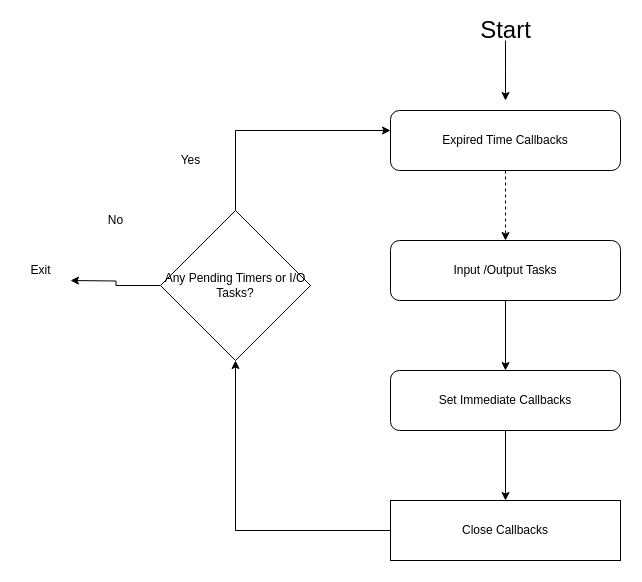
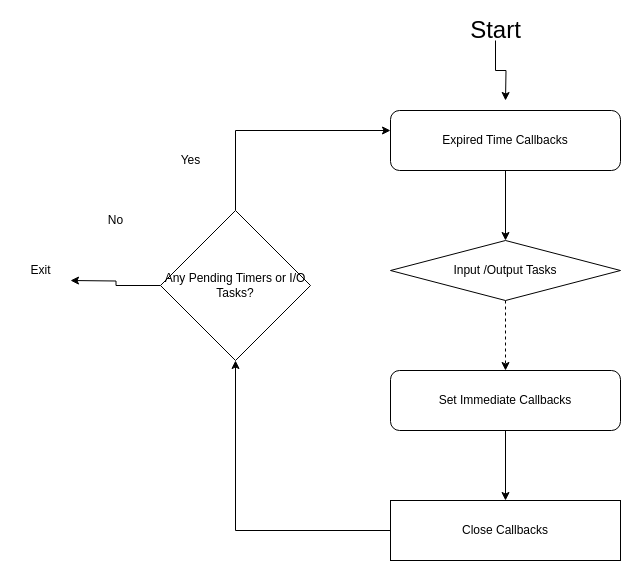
(506, 31) -> (496, 31)
(506, 202) -> (506, 202)
(506, 271) -> (506, 271)
(506, 331) -> (506, 331)
